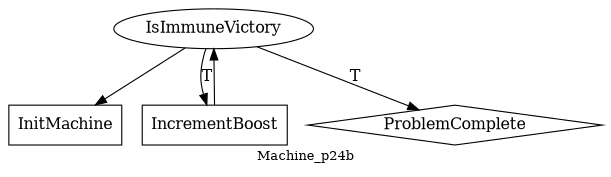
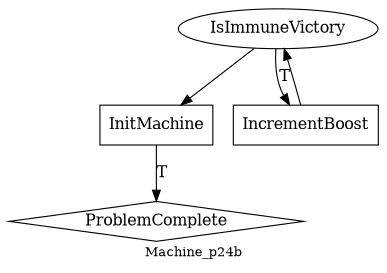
(333, 76) -> (156, 168)
